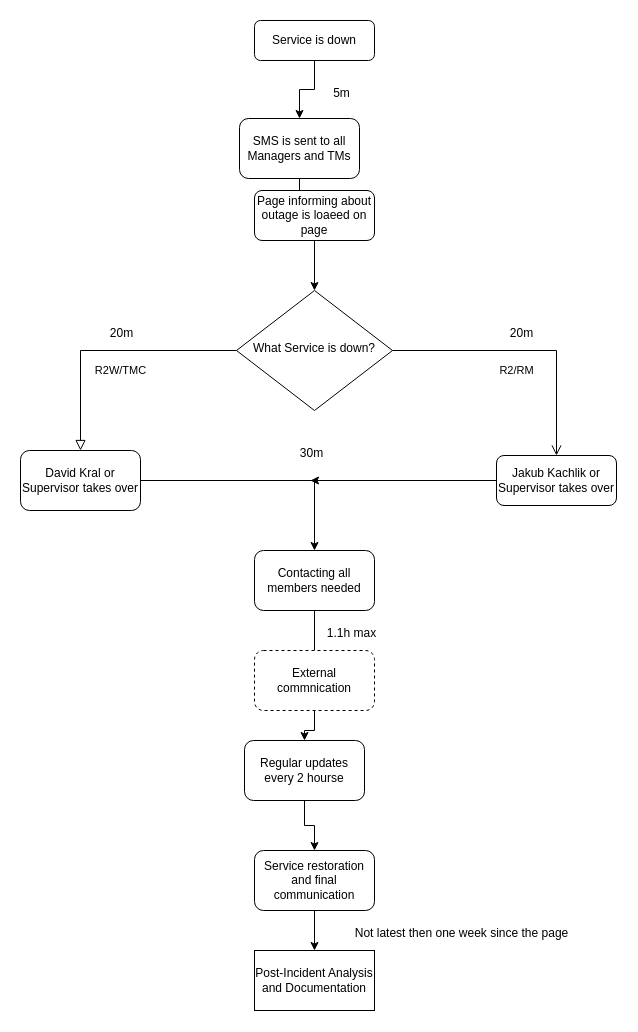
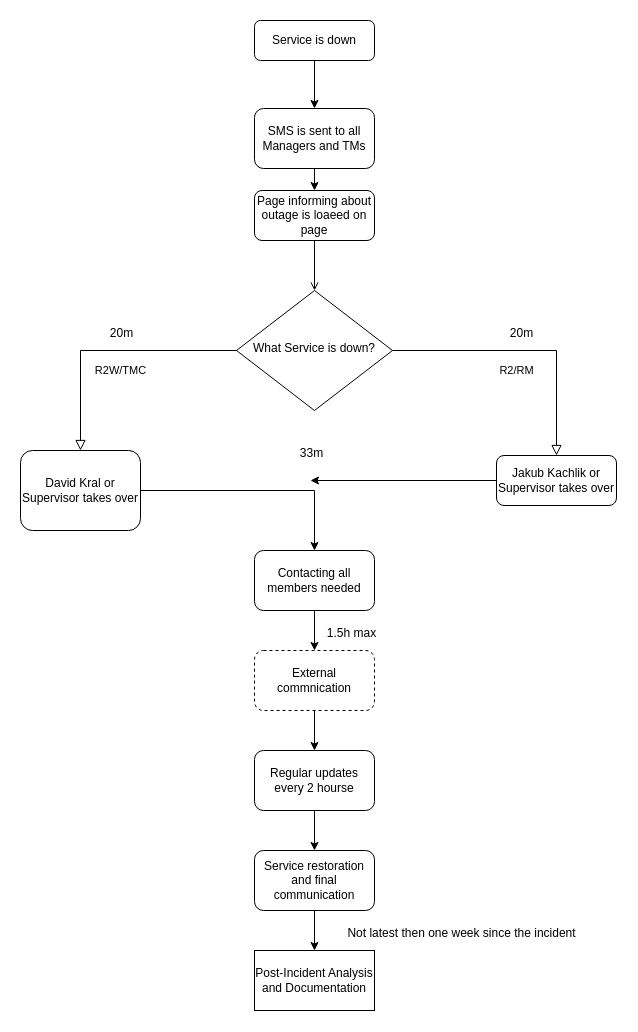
(342, 94) -> none
(300, 149) -> (315, 139)
(315, 282) -> (315, 284)
(557, 448) -> (557, 444)
(312, 454) -> (312, 454)
(81, 481) -> (81, 491)
(352, 634) -> (352, 634)
(315, 645) -> (315, 642)
(305, 771) -> (315, 781)
(462, 934) -> (462, 934)
